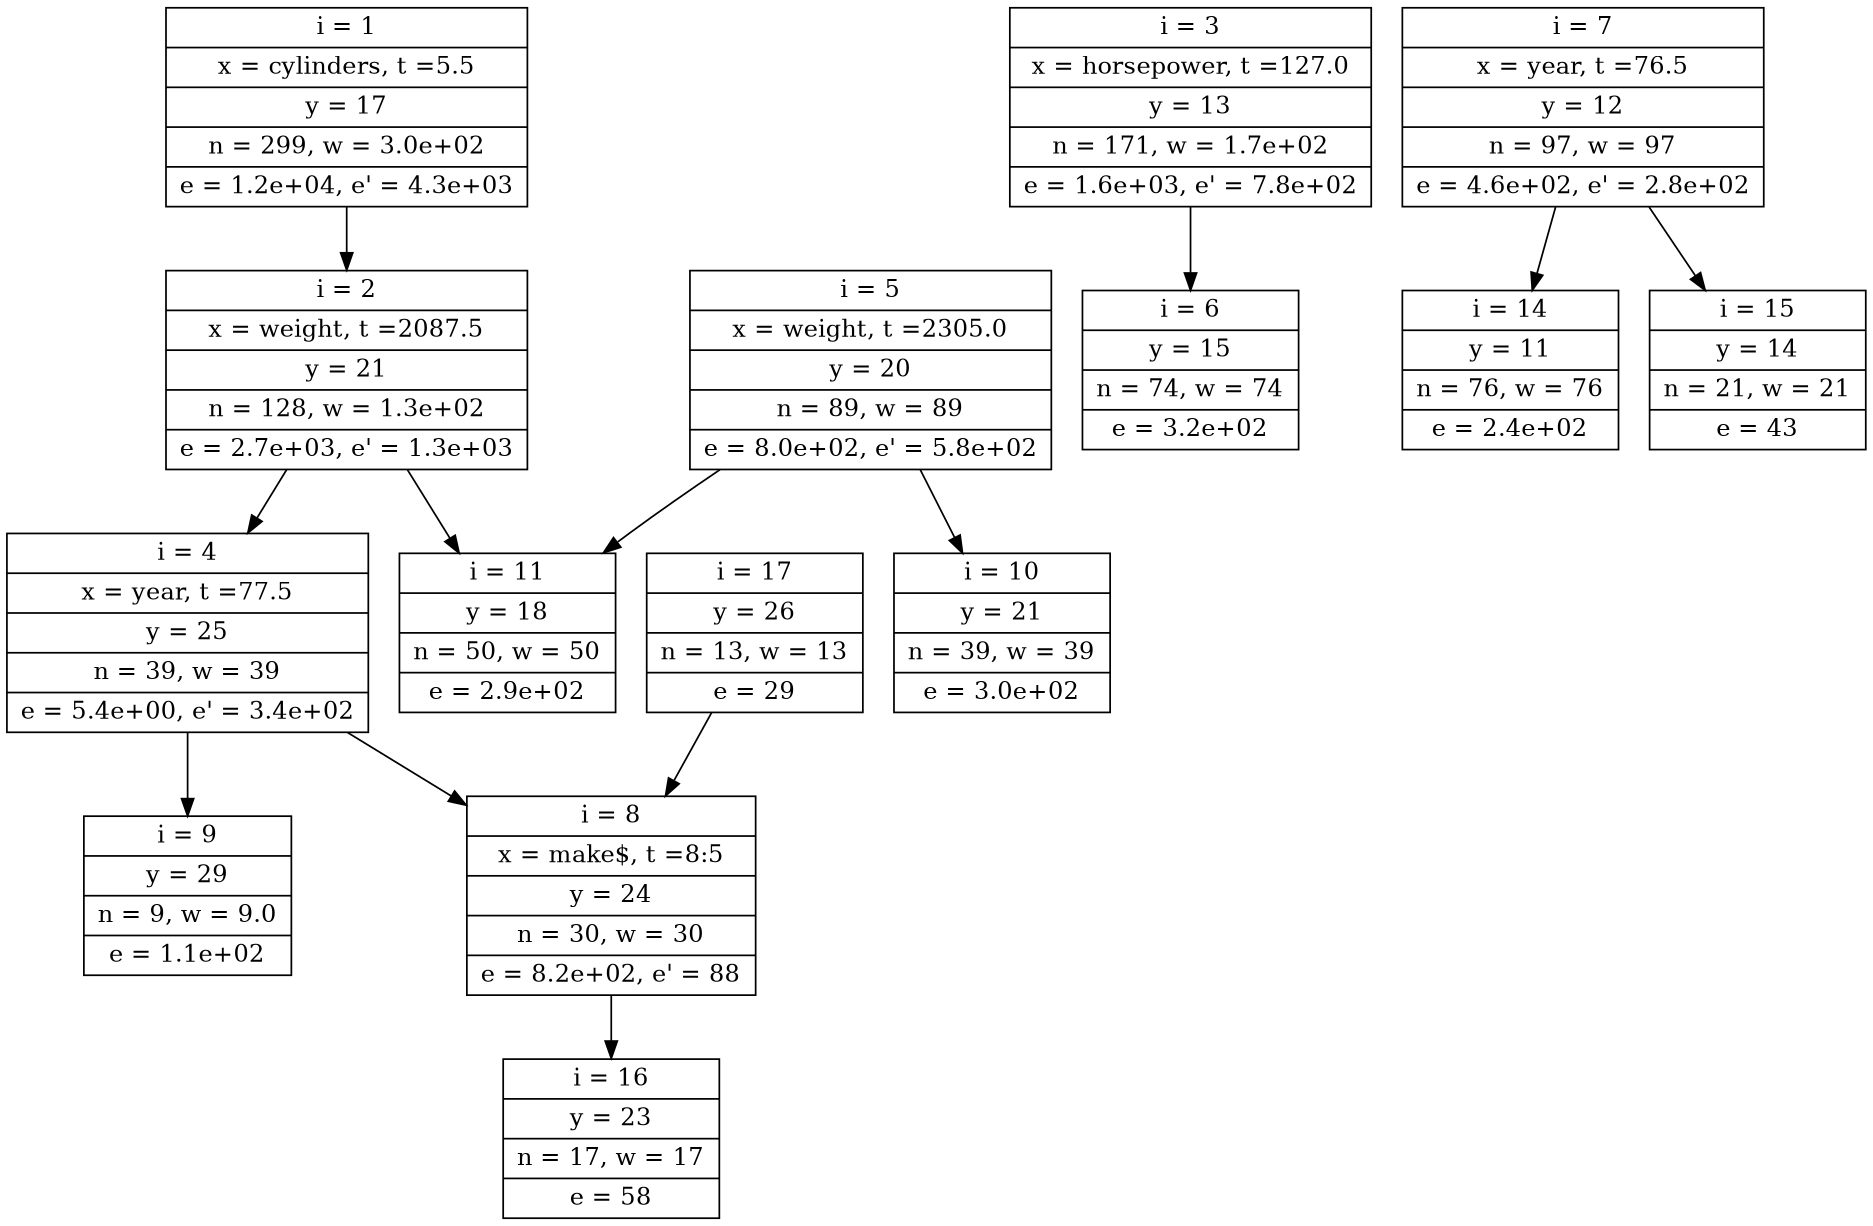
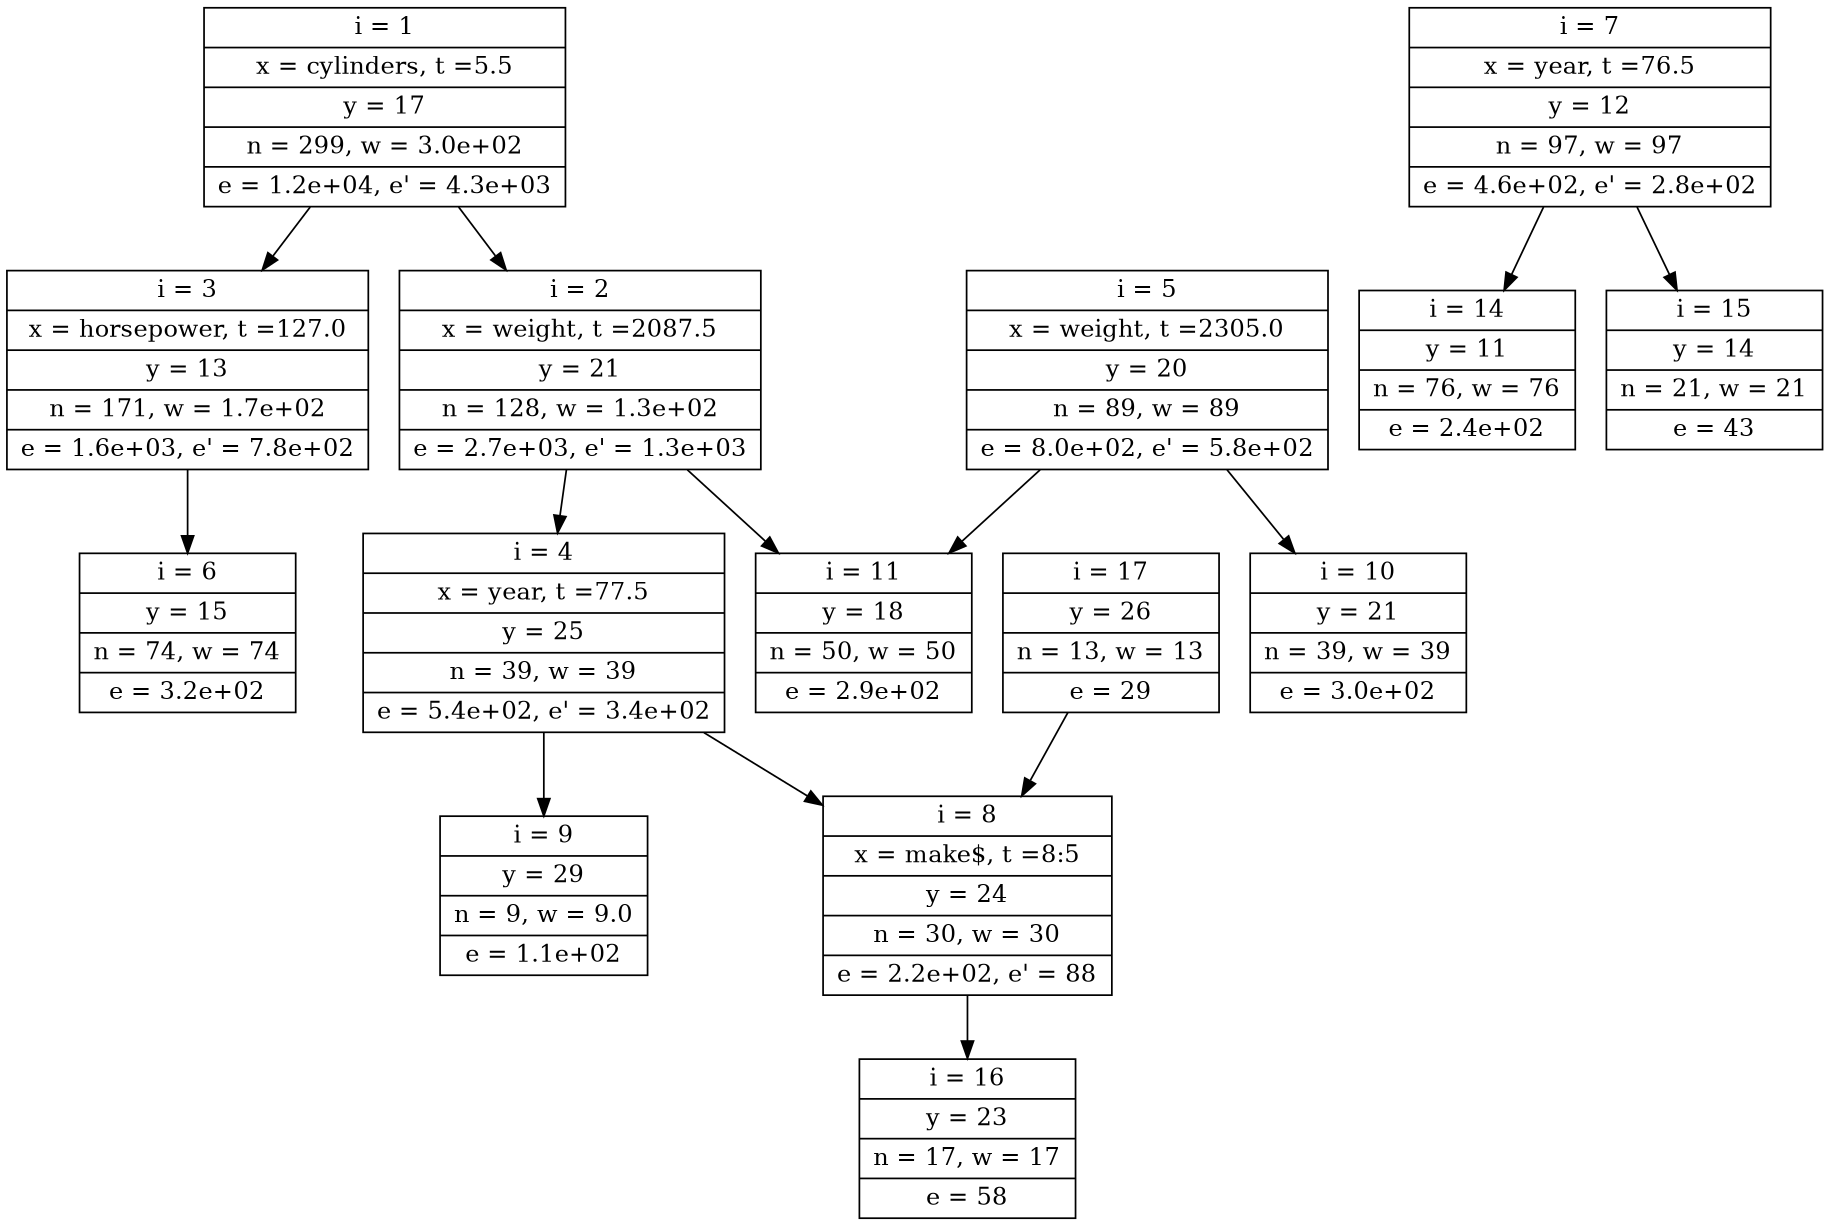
none -> (292, 231)
(188, 712) -> (544, 712)
(611, 974) -> (967, 974)
